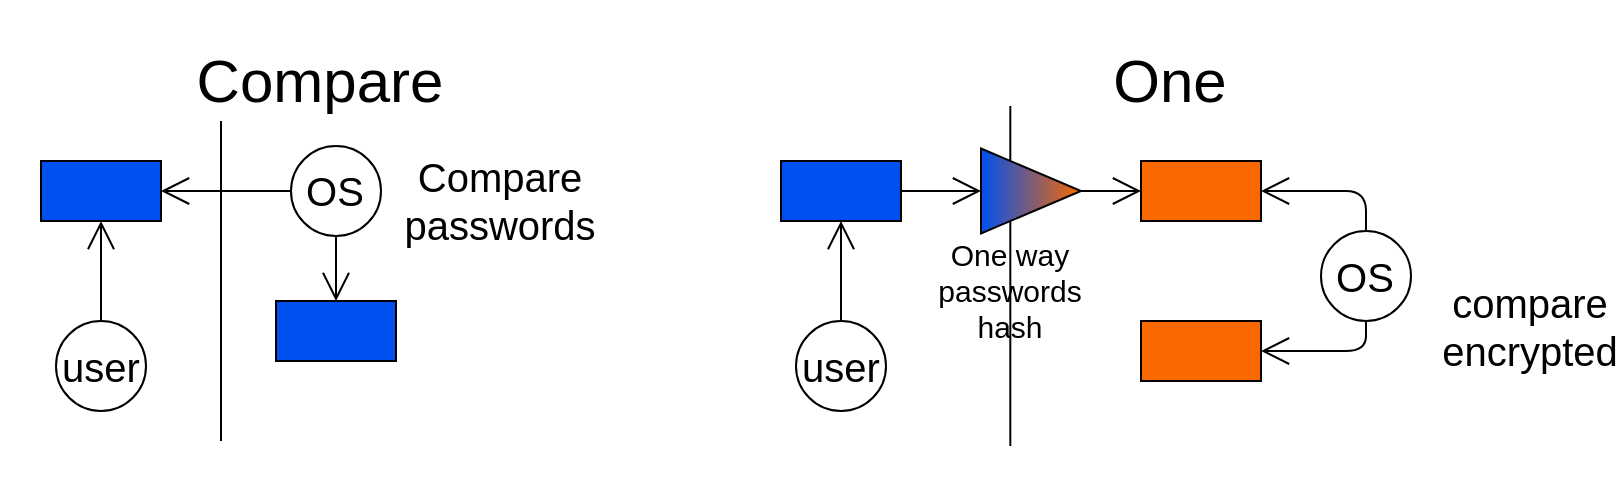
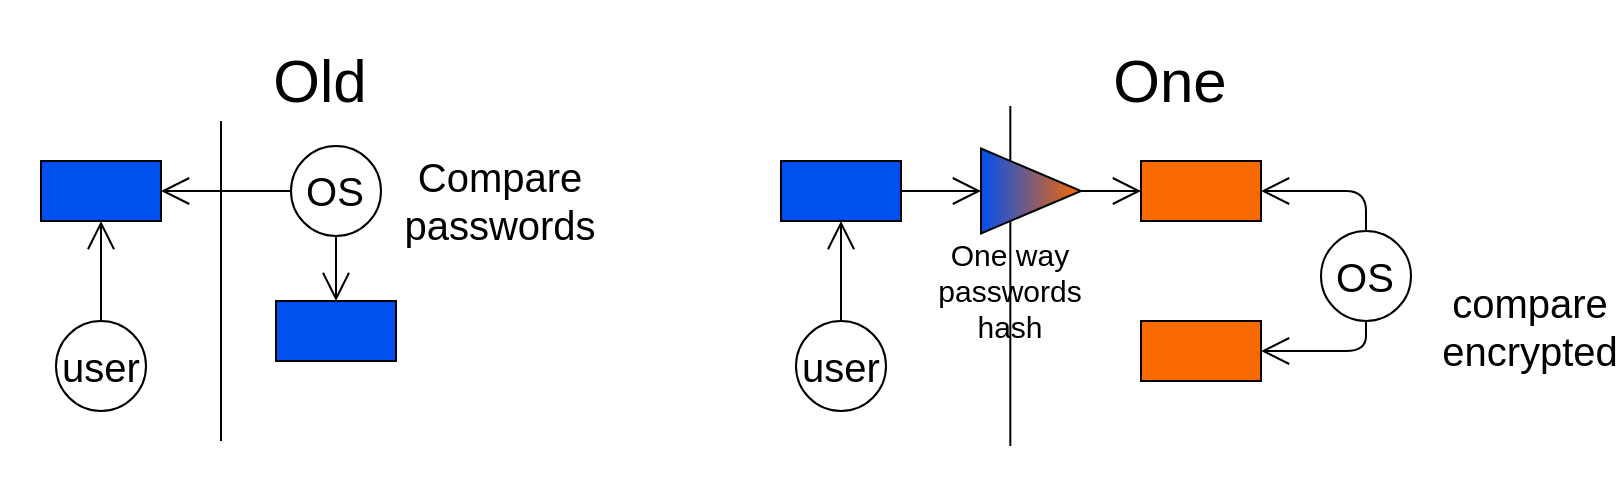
(321, 81) -> (321, 81)
